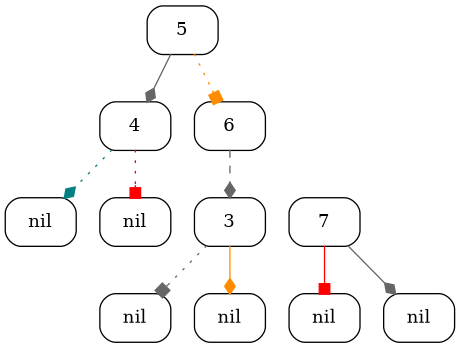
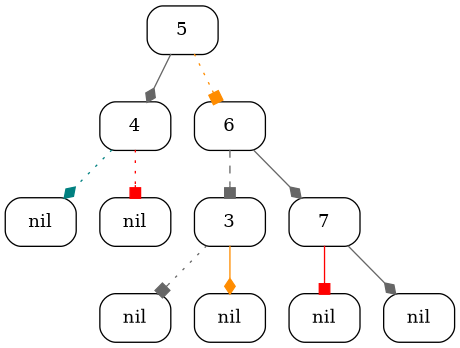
(230, 167) -> (230, 167)
none -> (272, 168)
